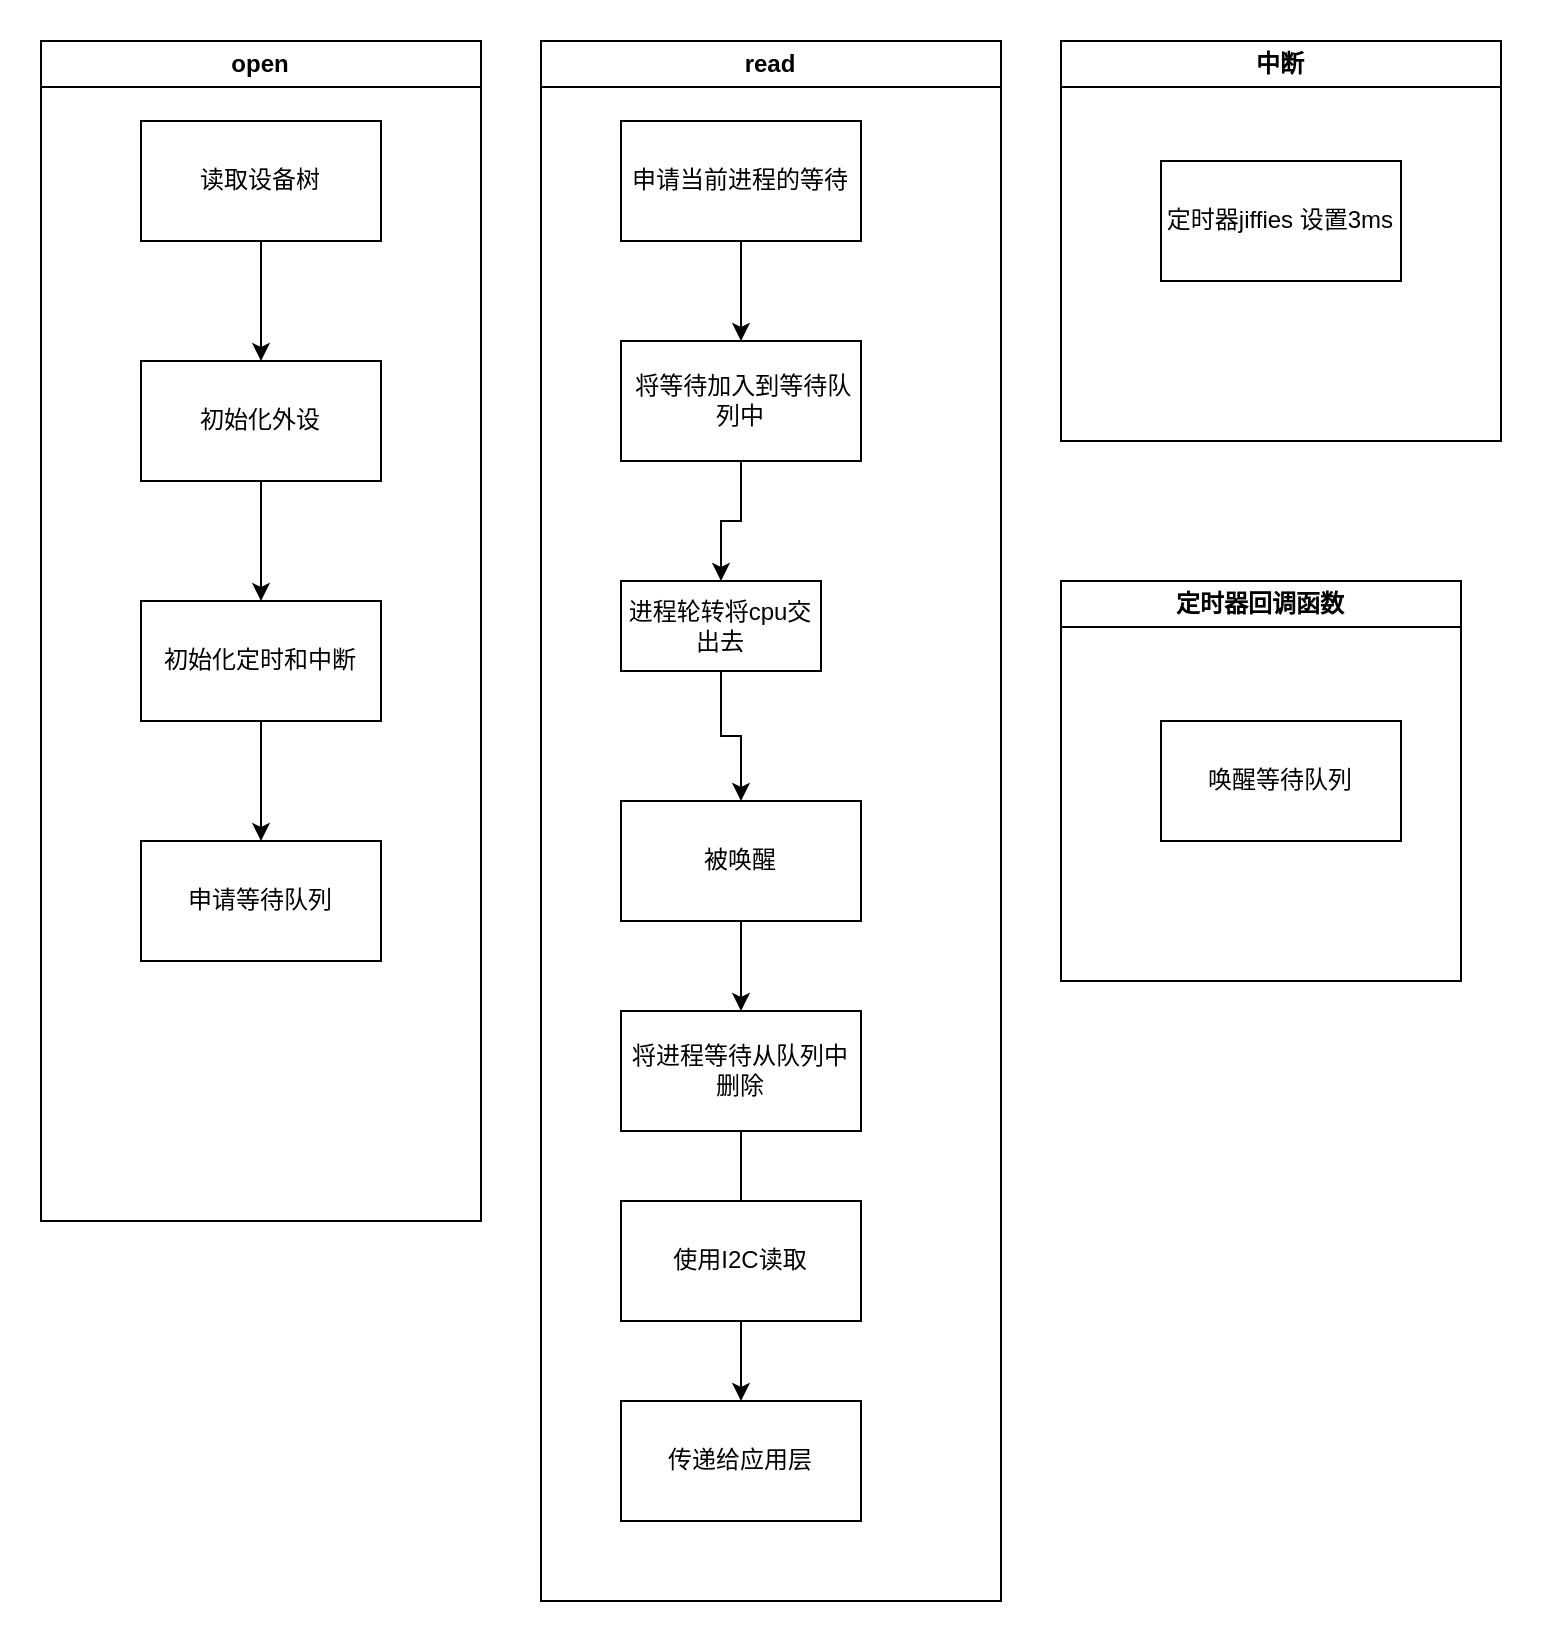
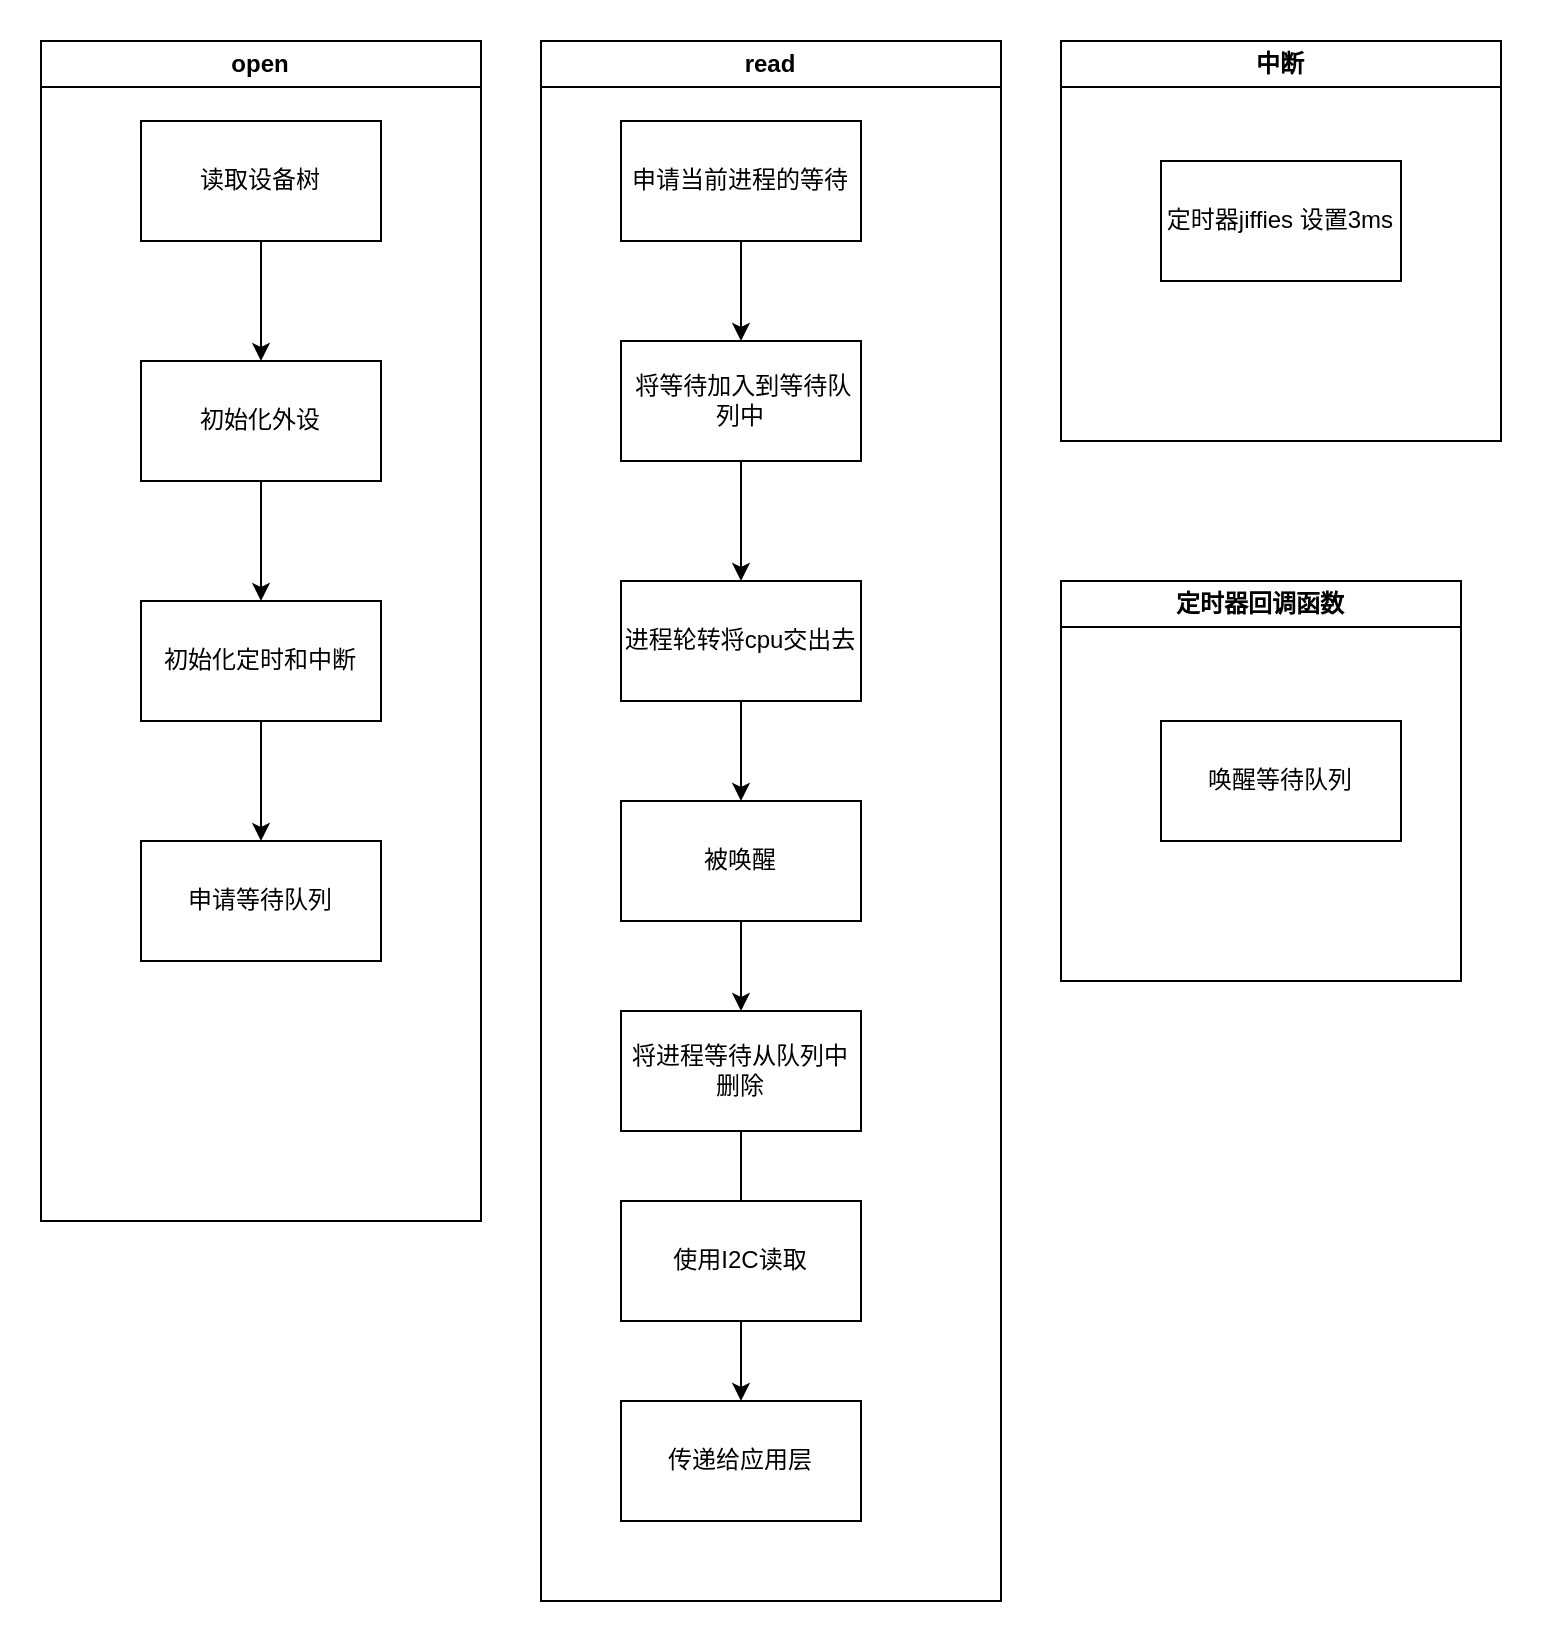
(721, 626) -> (741, 641)
